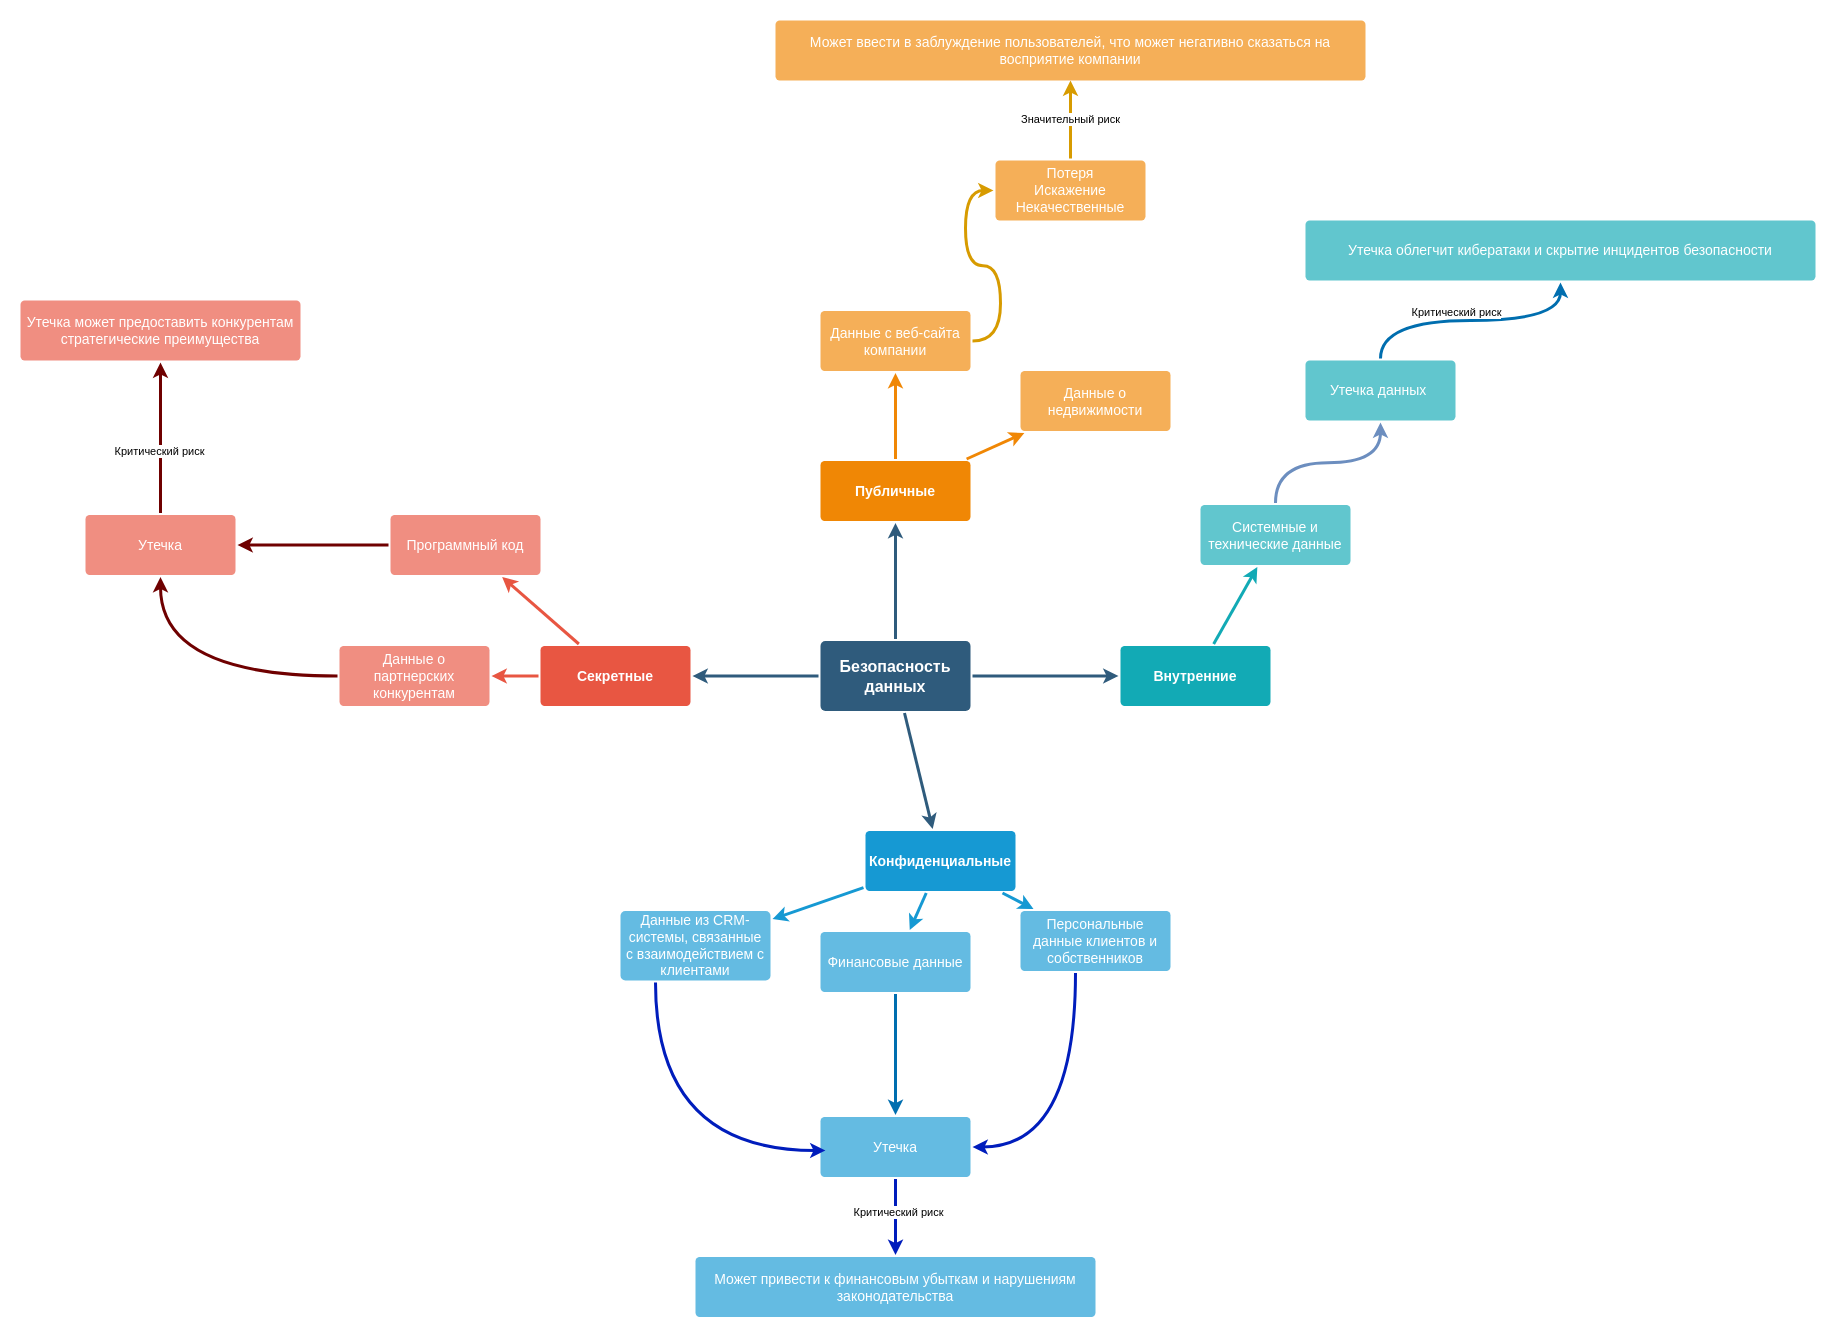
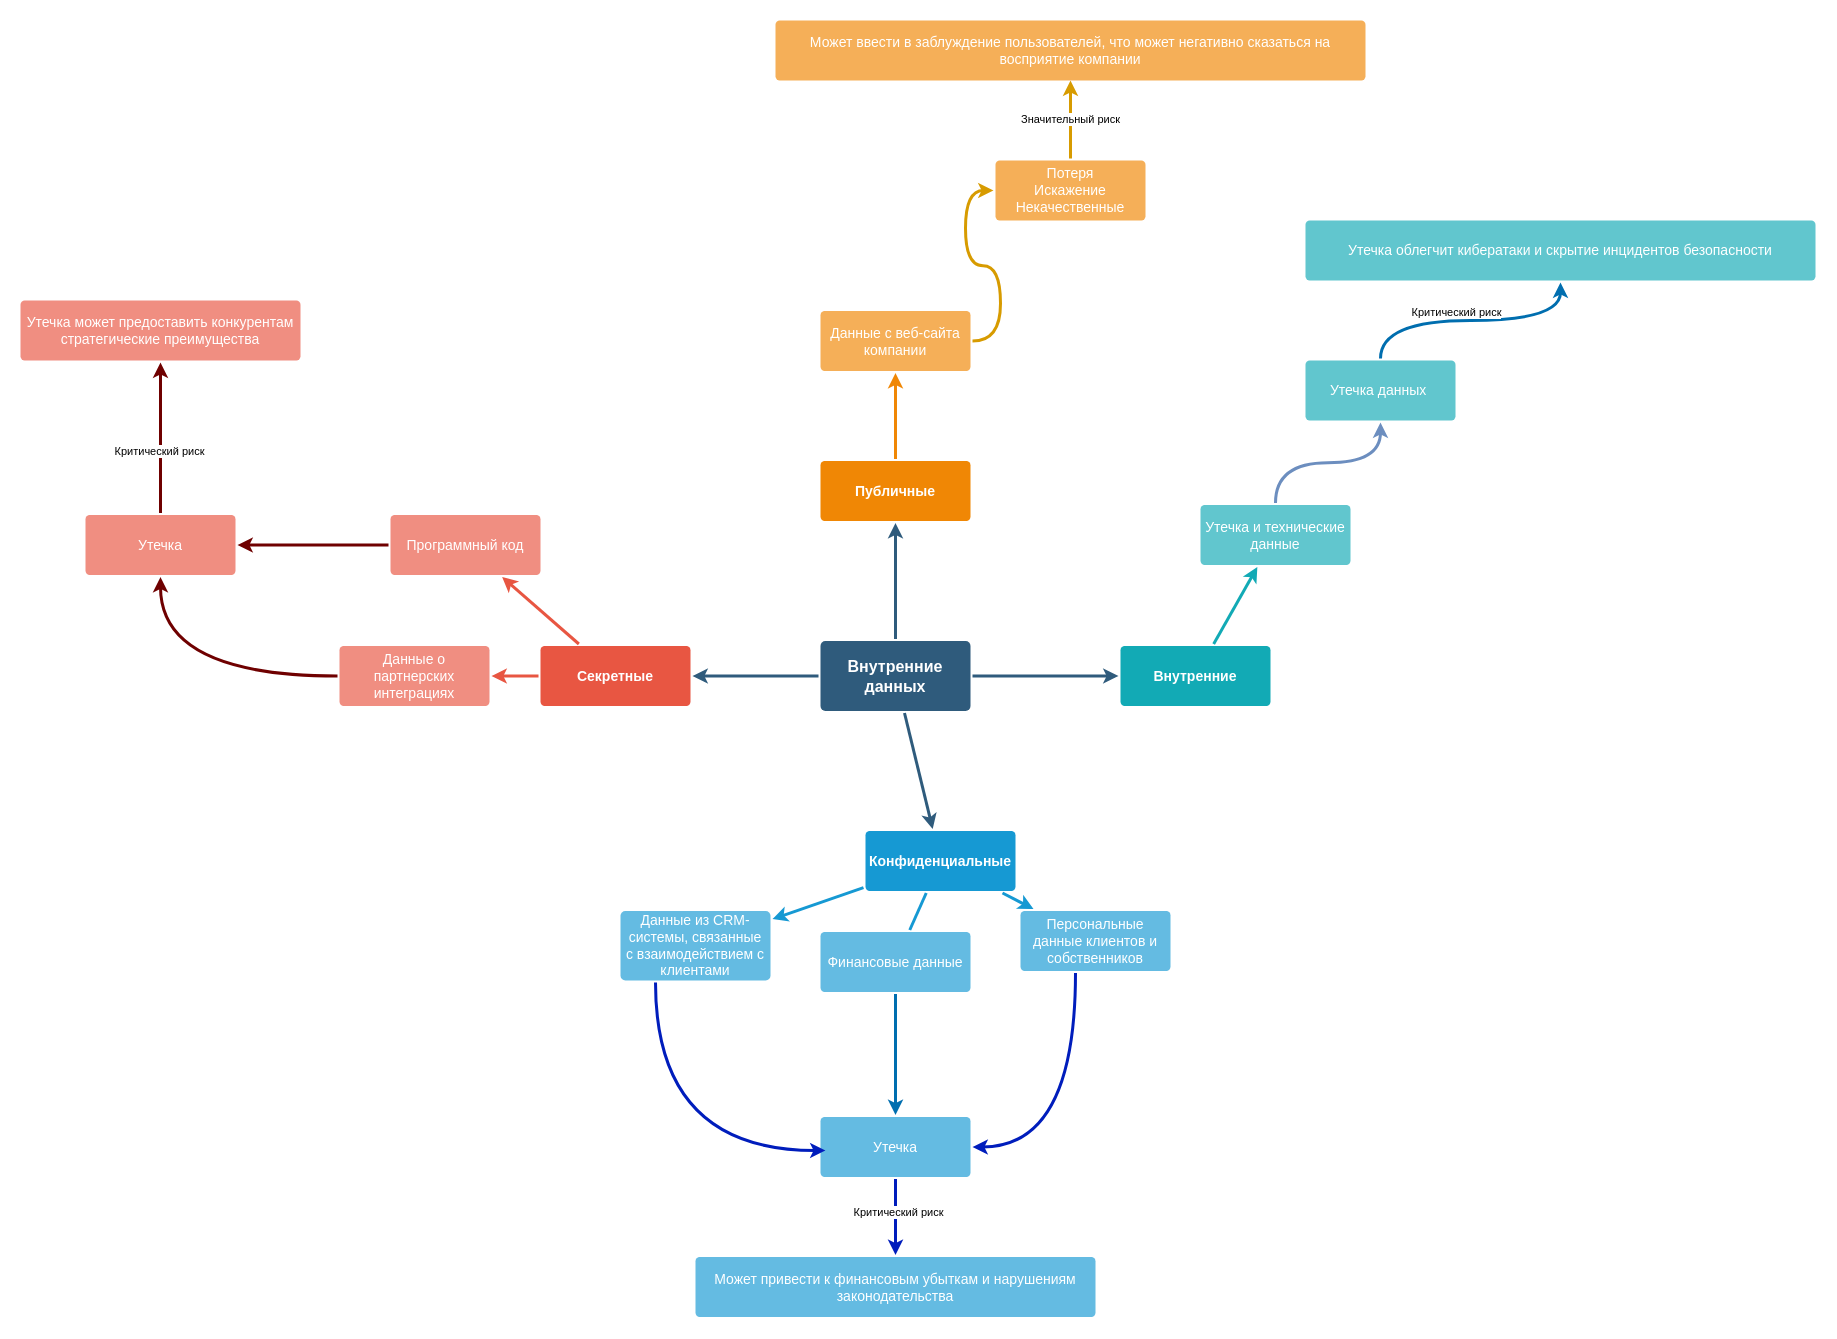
(1096, 401) -> none
(990, 448) -> none
(1276, 536) -> (1276, 536)
(415, 677) -> (415, 677)
(896, 677) -> (896, 677)
(915, 919) -> (913, 924)
